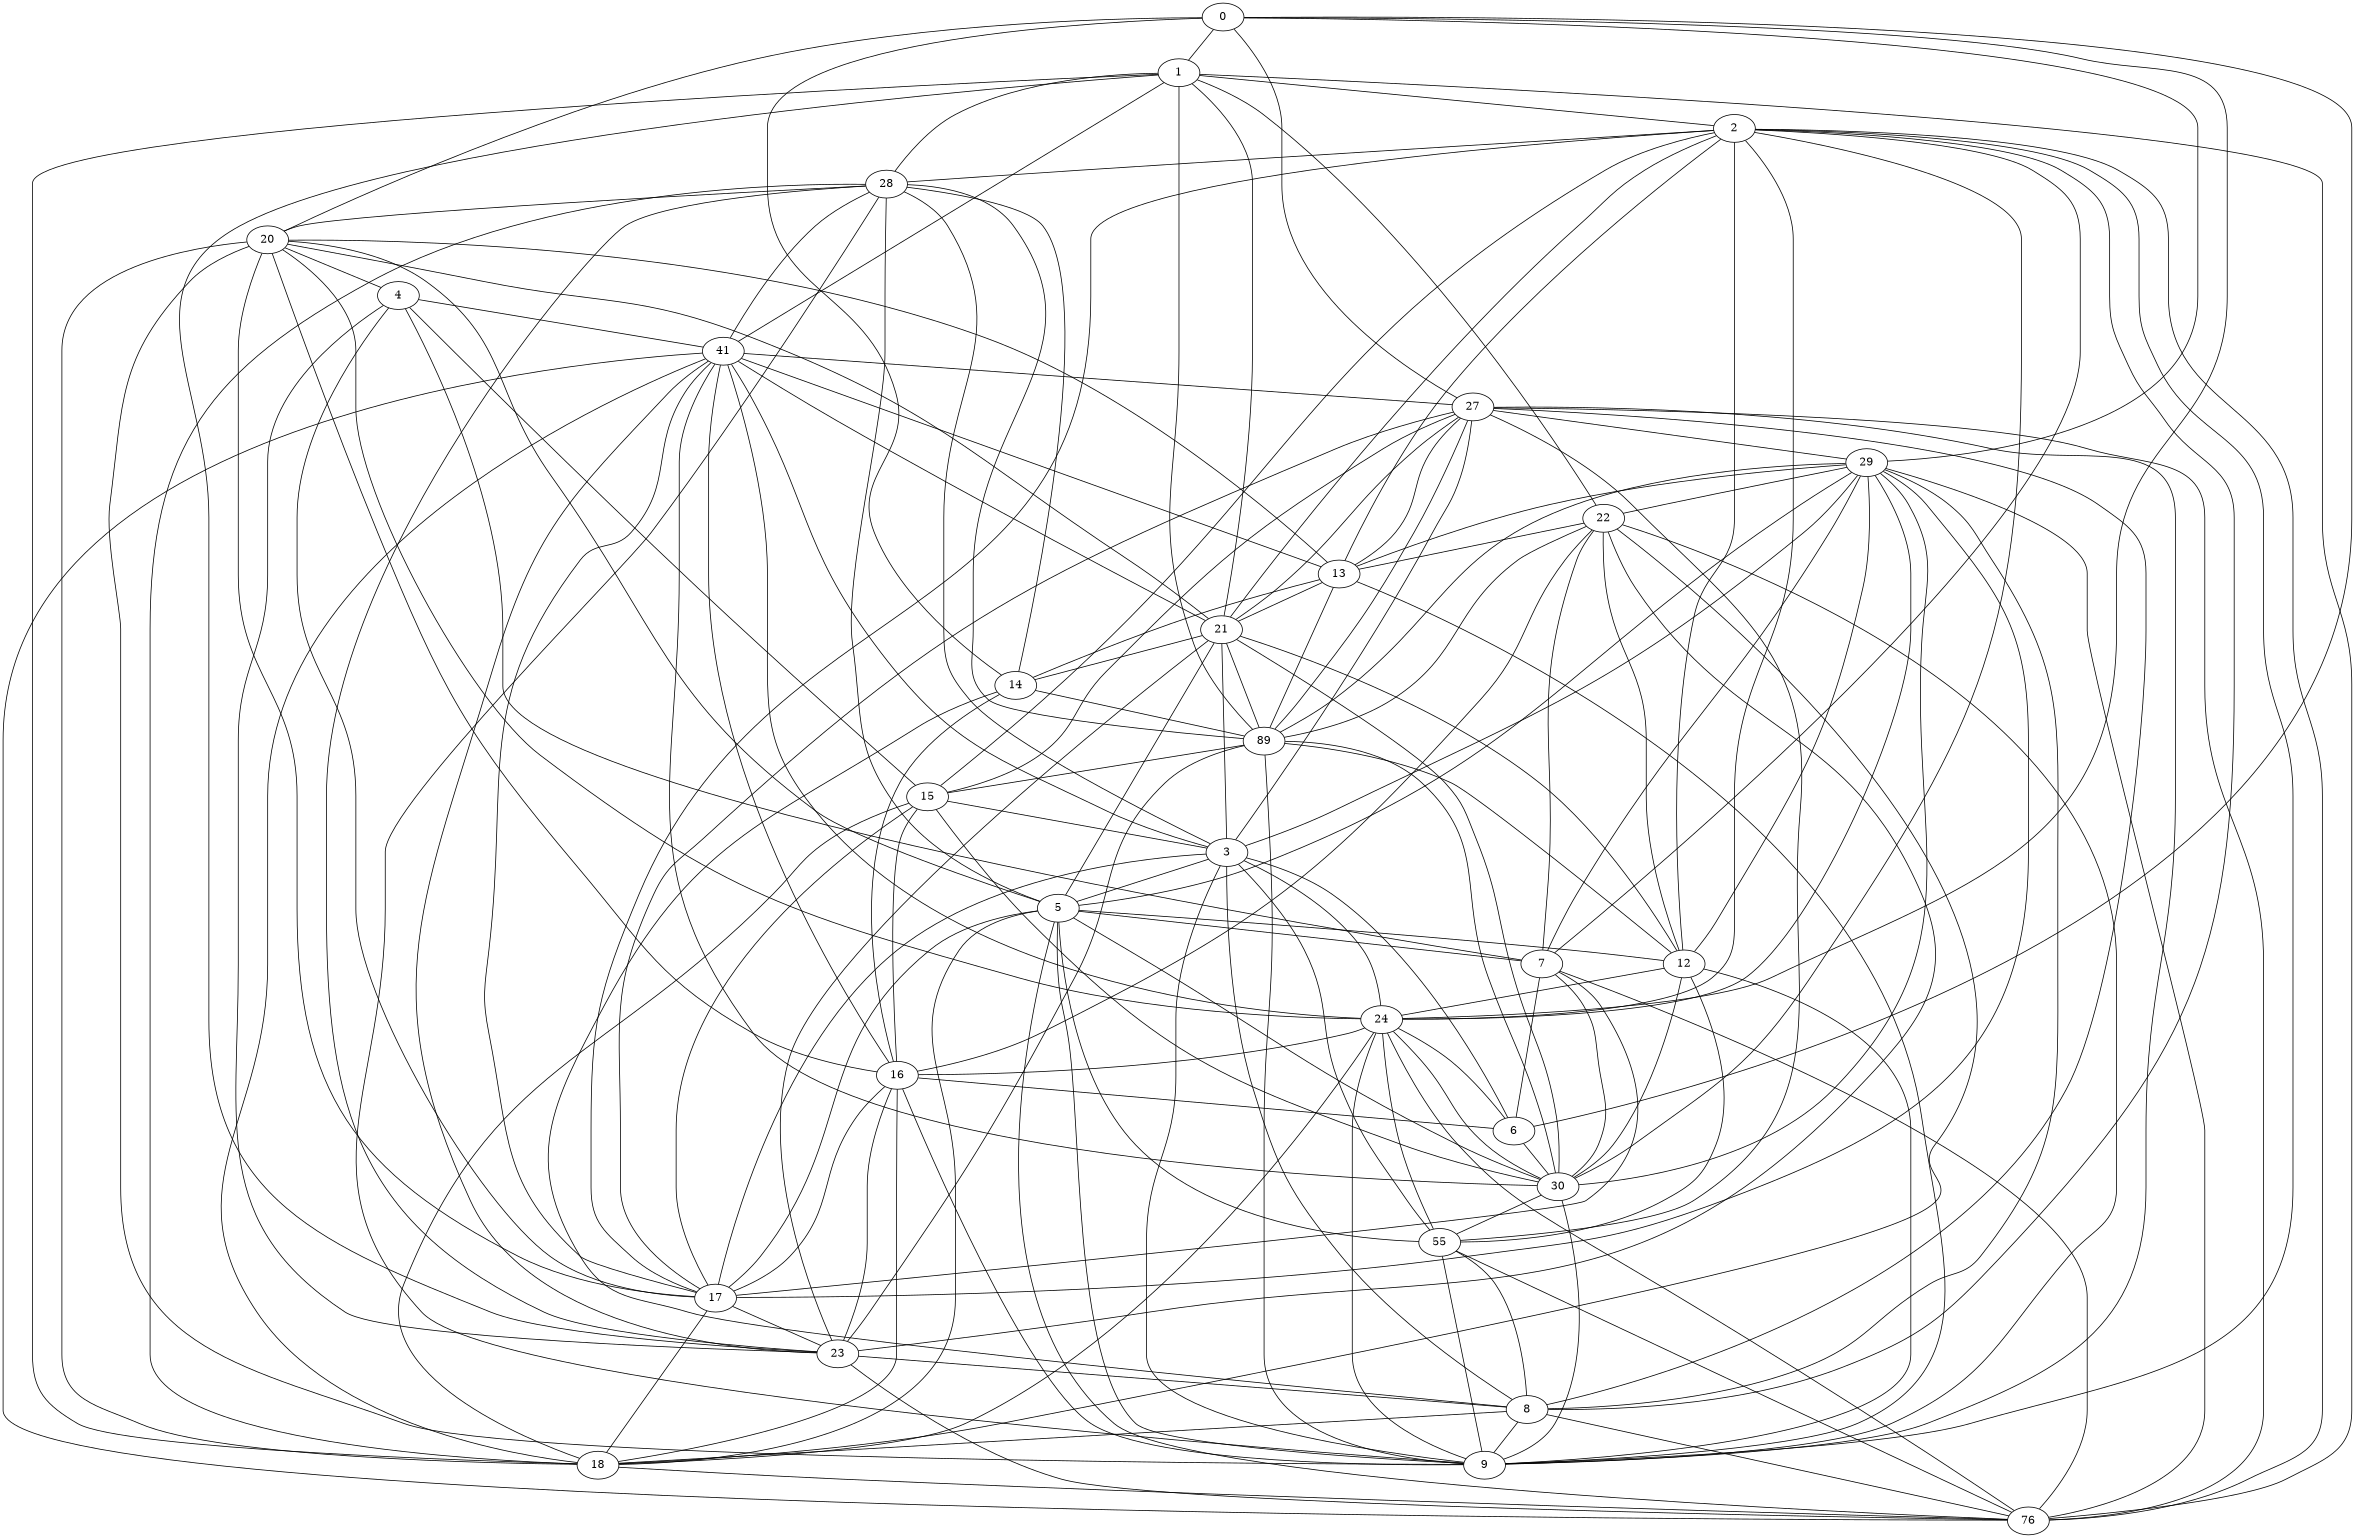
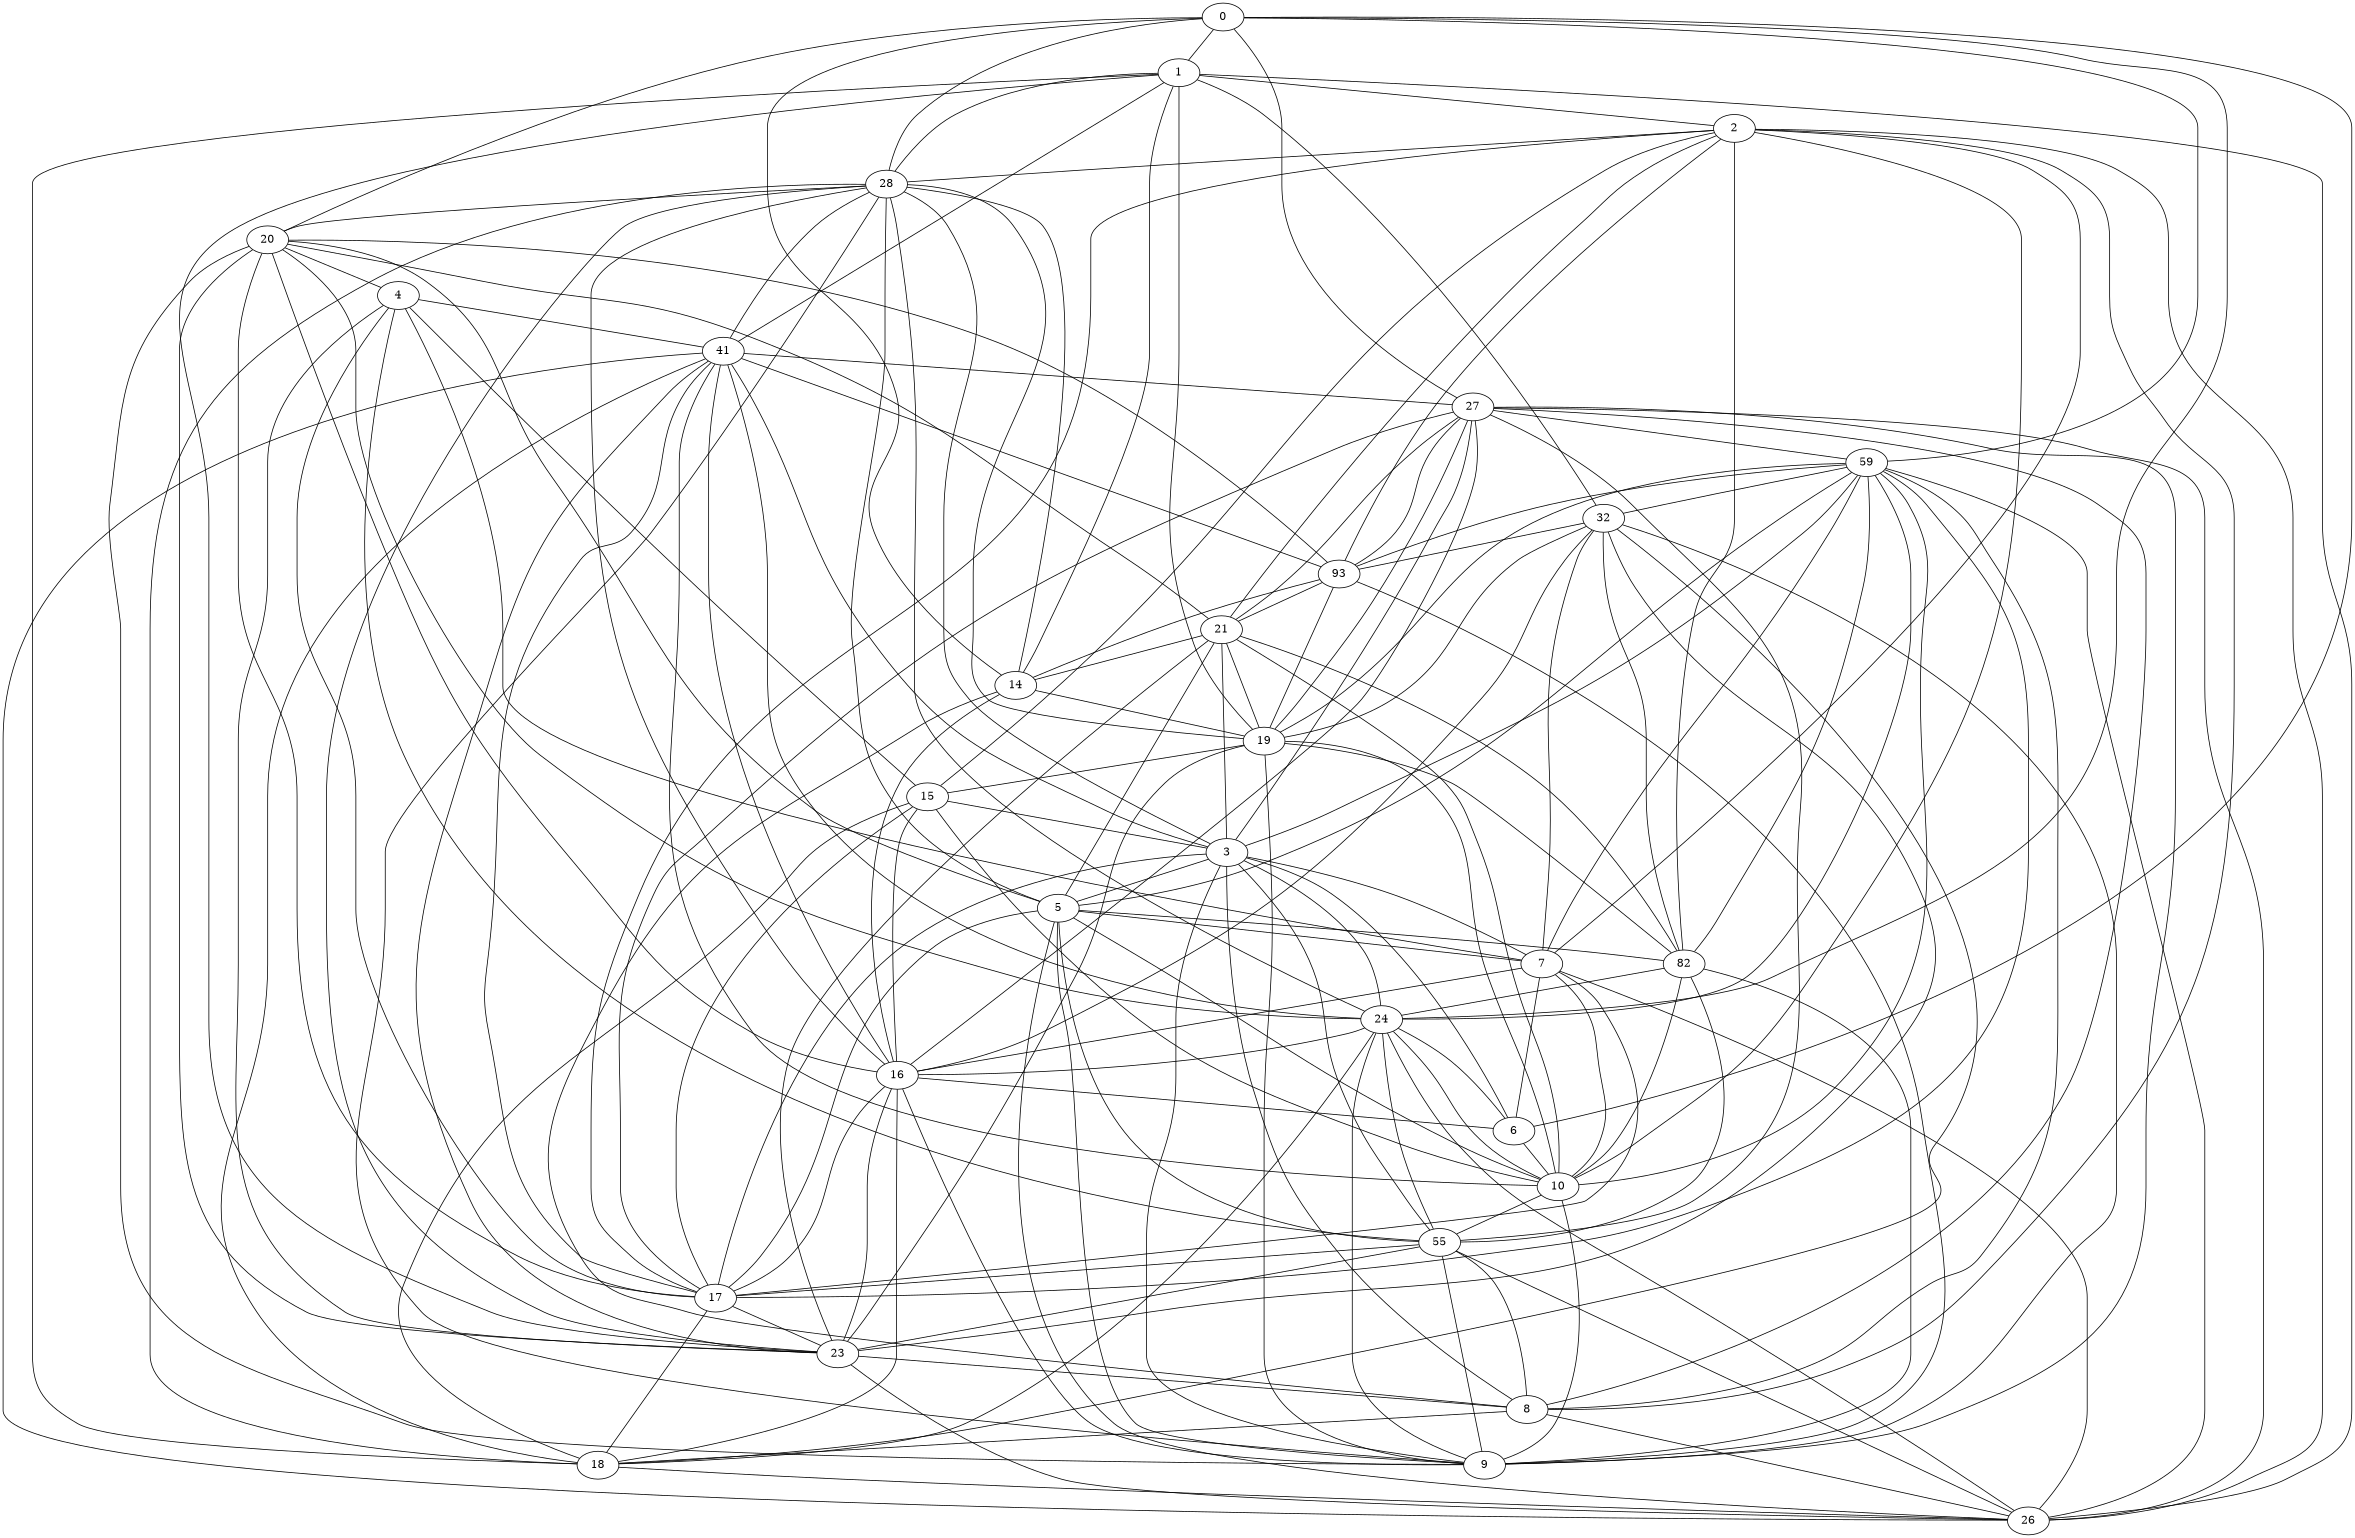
none -> (1022, 55)
(1252, 341) -> (1144, 390)
(1867, 463) -> (1867, 463)
(970, 495) -> none
(1604, 518) -> (1604, 518)
none -> (603, 569)
(1339, 574) -> (1339, 574)
(1188, 592) -> (1259, 789)
(1746, 711) -> (942, 745)
(1264, 741) -> (1264, 741)
none -> (1391, 894)
(2293, 929) -> none
(1684, 964) -> (1684, 964)
(62, 1013) -> (180, 1048)
none -> (645, 1018)
none -> (1220, 1020)
(1558, 1187) -> (1558, 1187)
none -> (1078, 1270)
(955, 1281) -> none
none -> (1125, 1301)
(1506, 1437) -> none
(2028, 1521) -> (2028, 1521)
